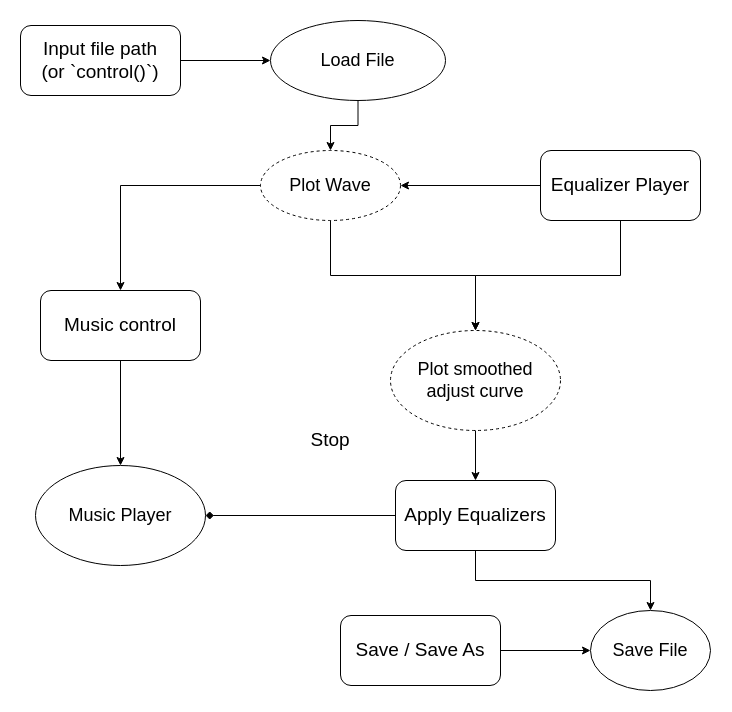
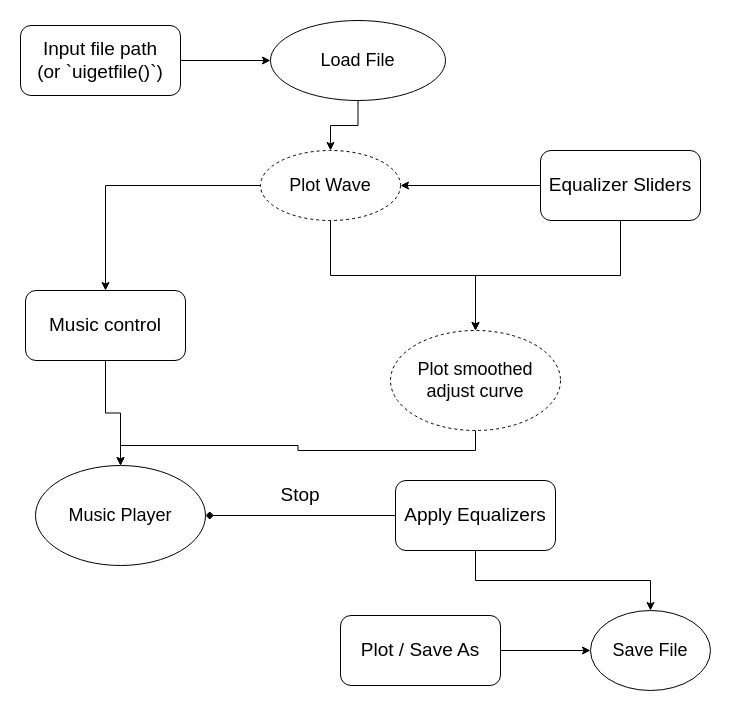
(101, 61) -> (101, 61)
(621, 186) -> (621, 186)
(121, 326) -> (106, 326)
(331, 441) -> (301, 496)
(476, 461) -> (298, 451)
(421, 651) -> (421, 651)
